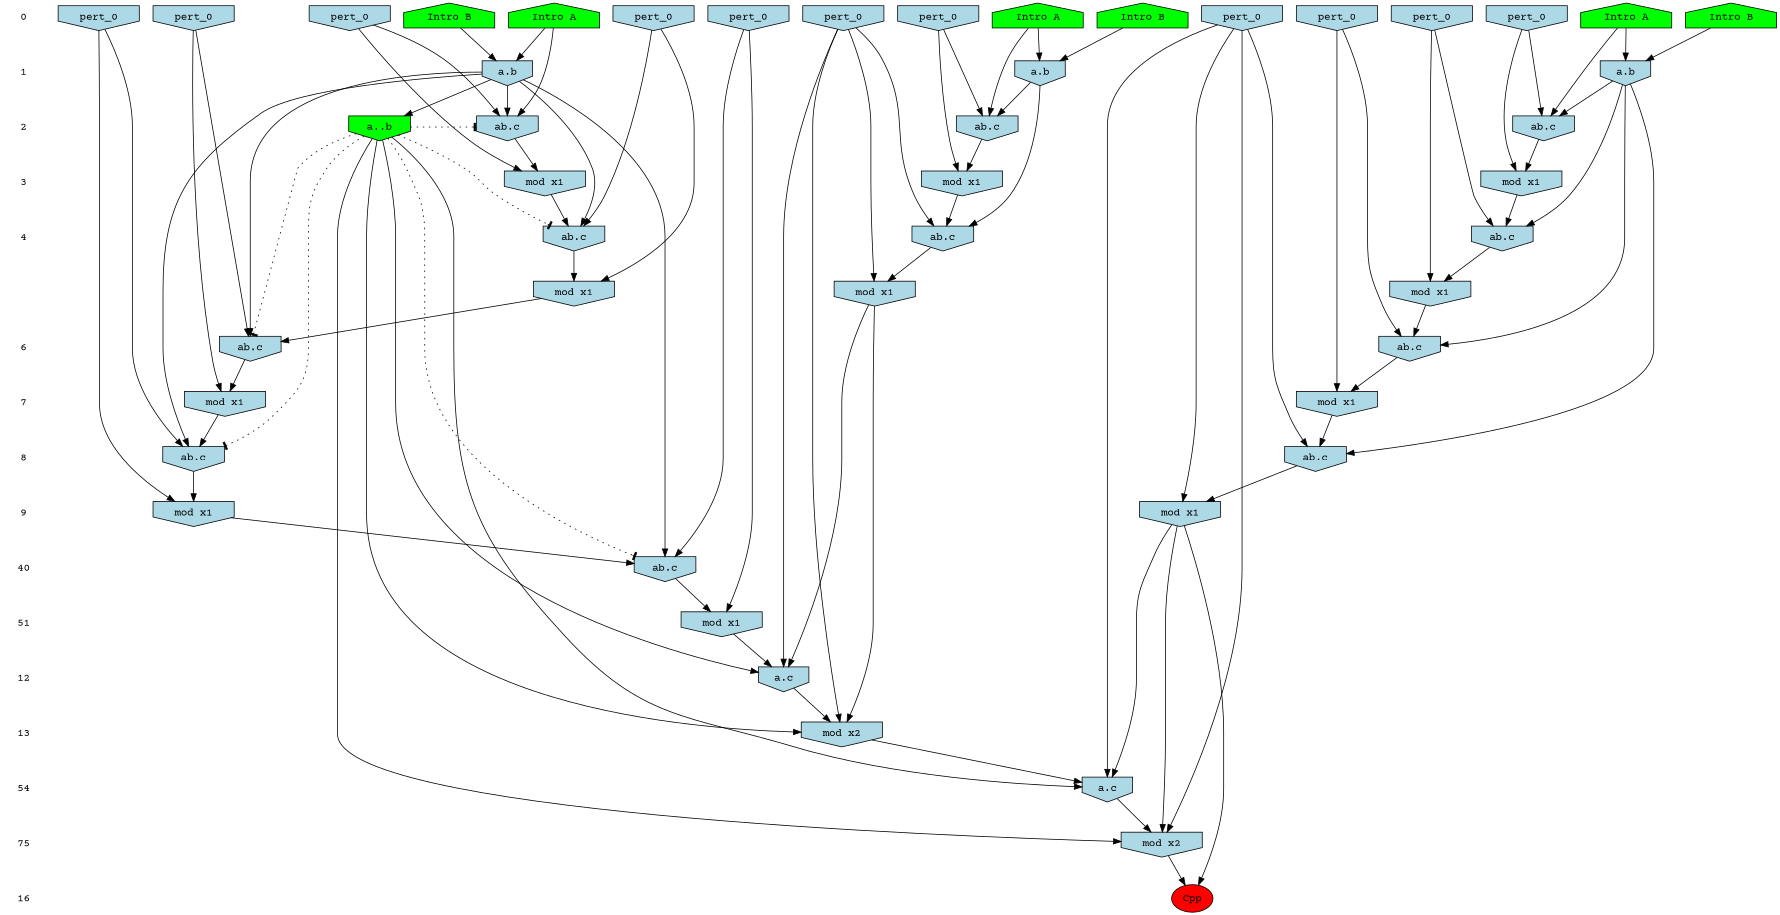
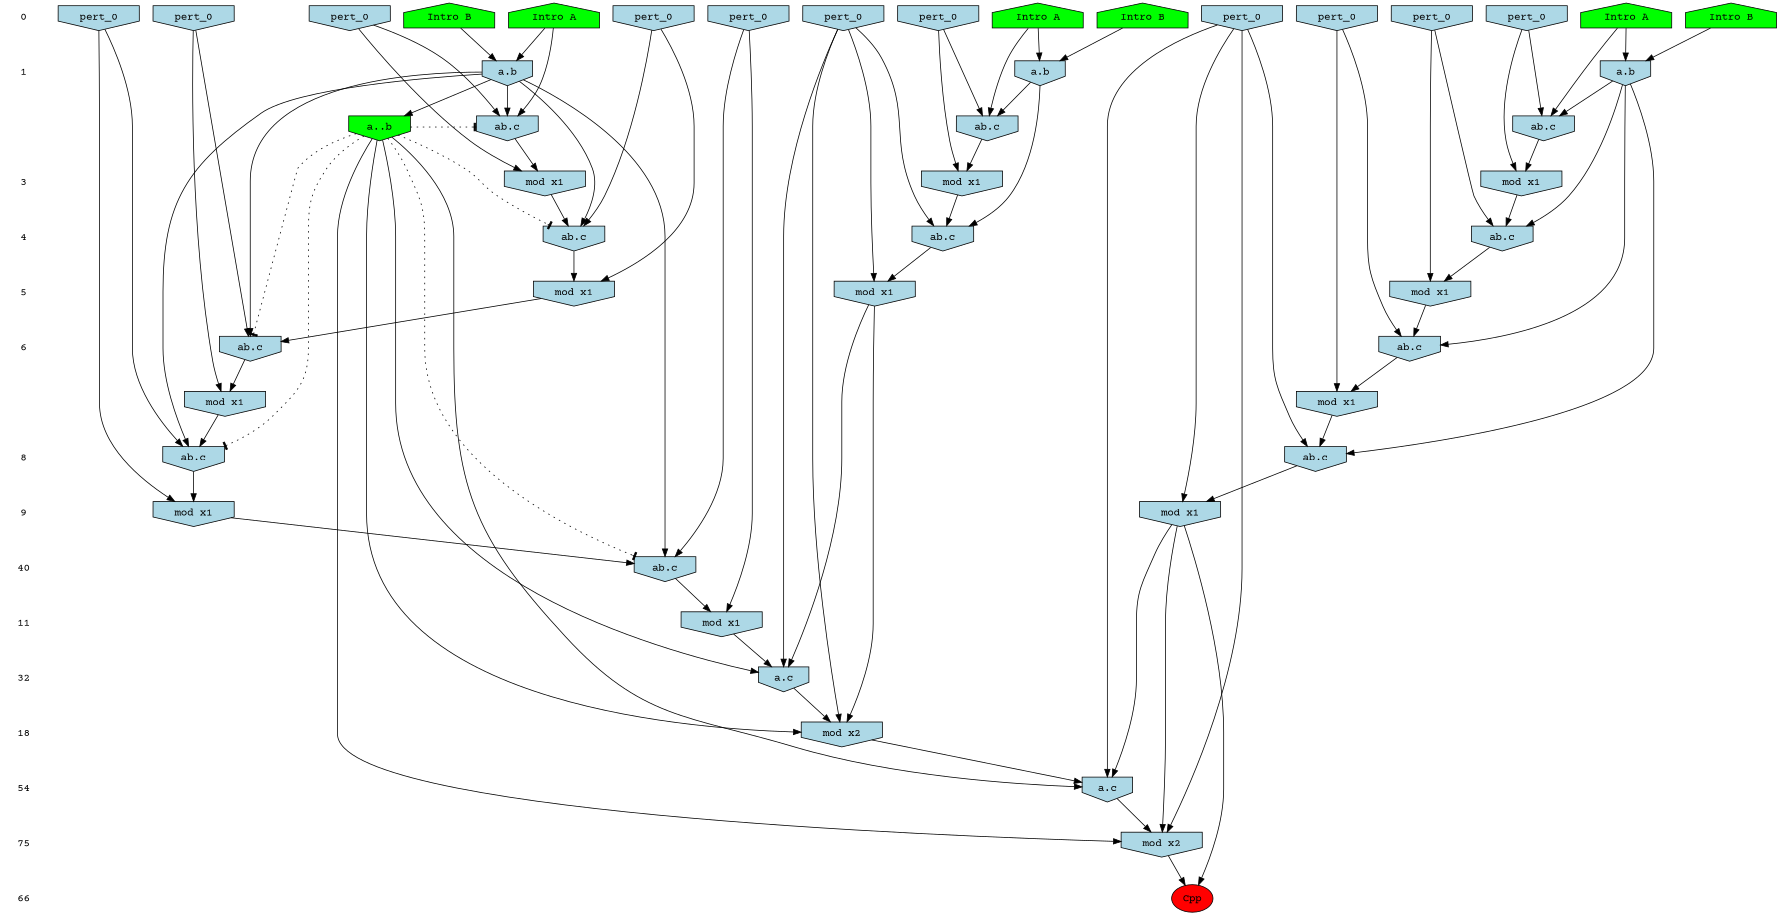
(24, 127) -> none
none -> (24, 292)
(24, 403) -> none
(24, 623) -> (24, 623)
(24, 678) -> (24, 678)
(24, 733) -> (24, 733)
(24, 898) -> (24, 898)
